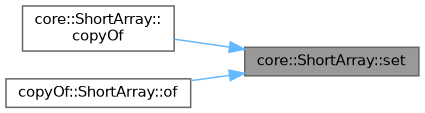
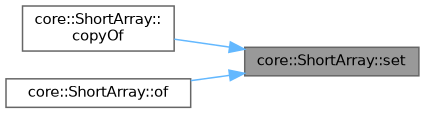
(98, 93) -> (98, 93)
